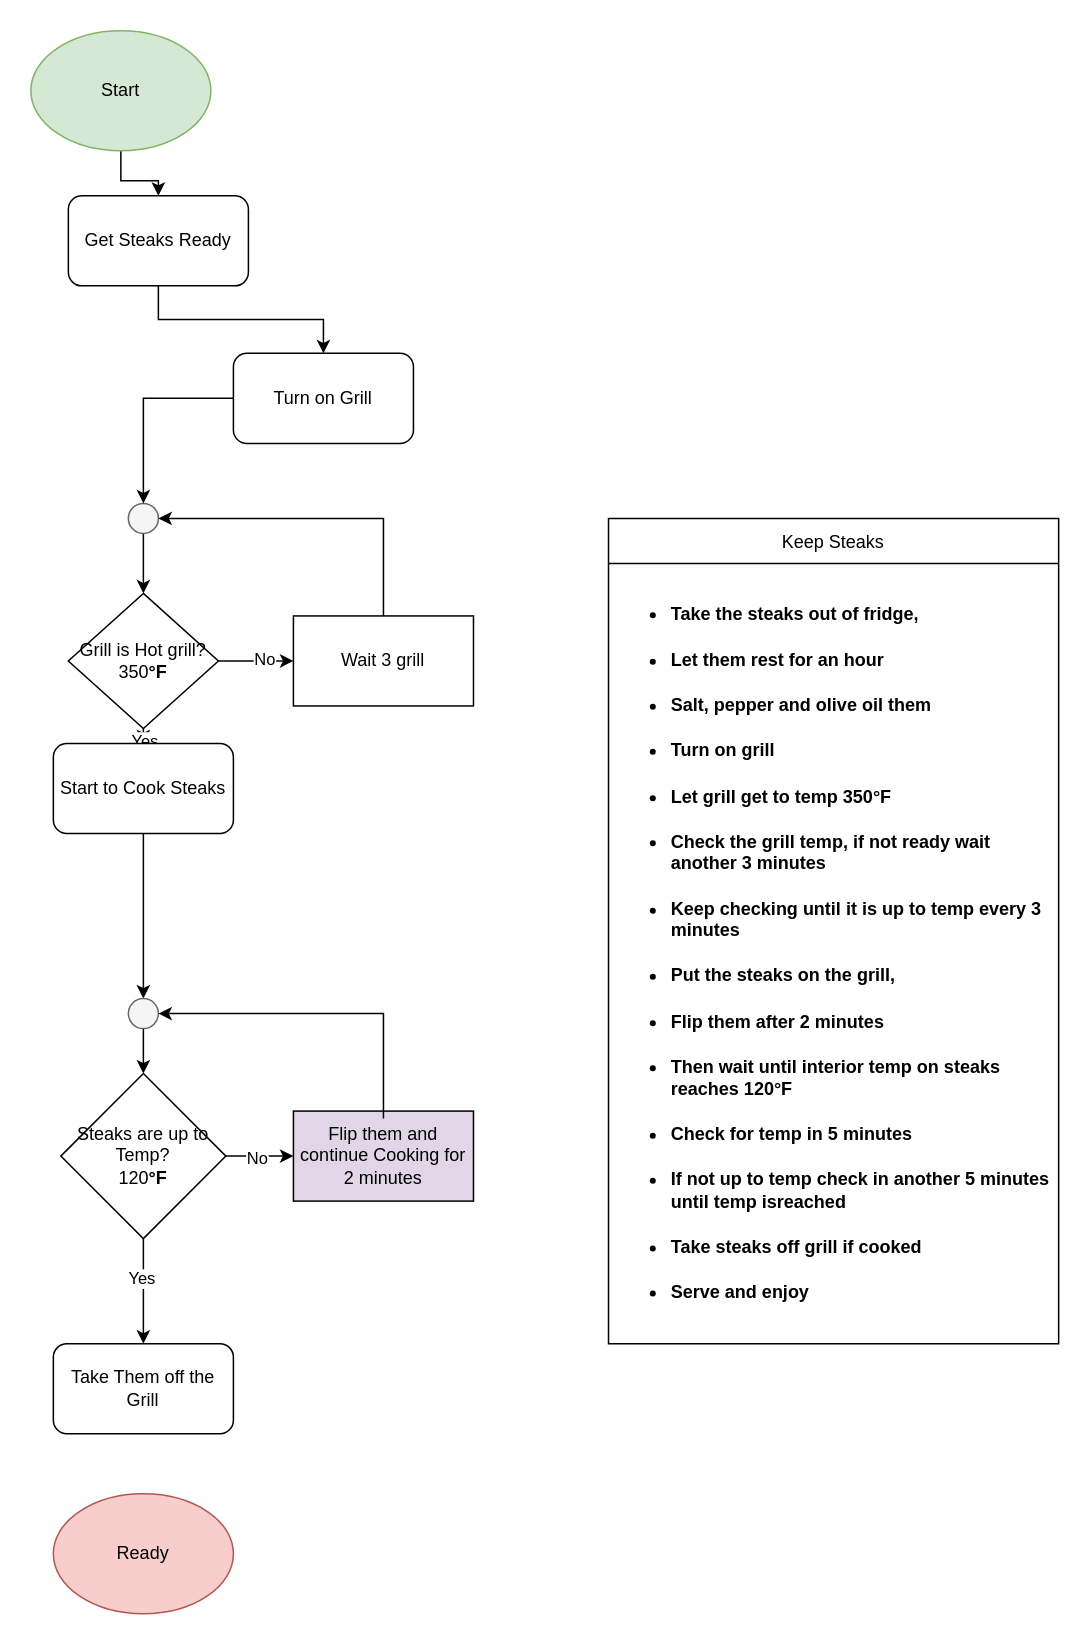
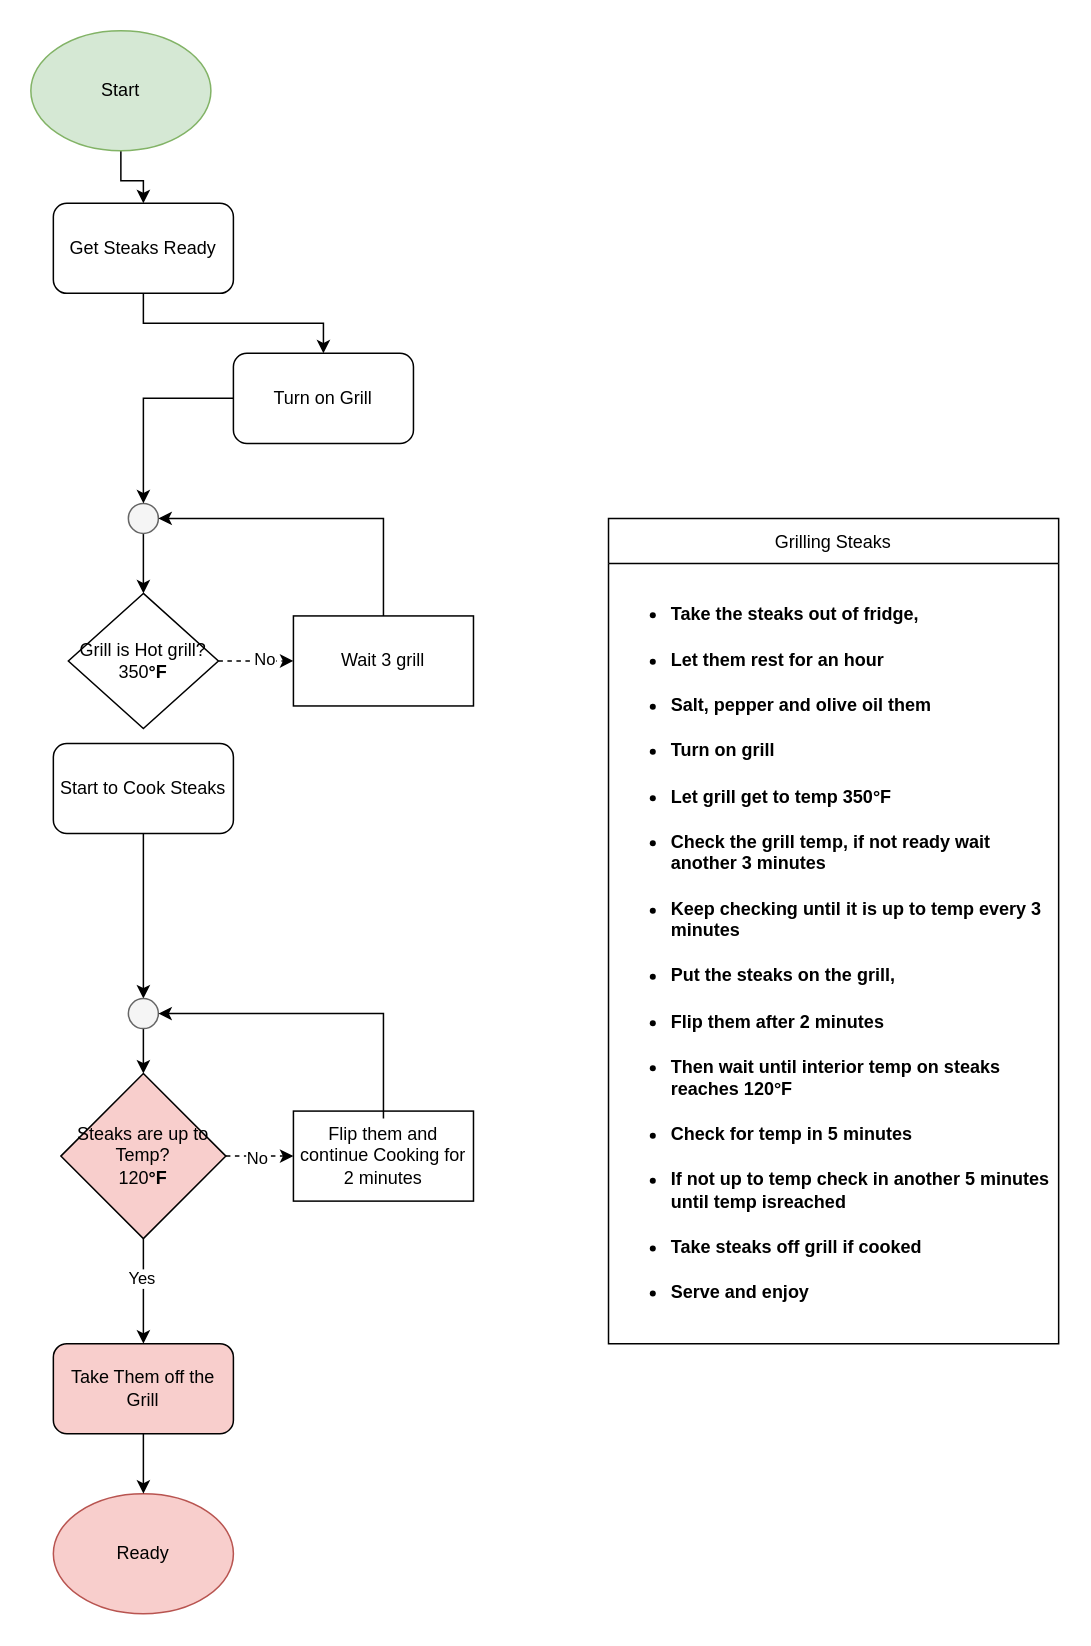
(158, 241) -> (143, 248)
(833, 542) -> (833, 542)
(237, 661) -> (237, 661)
(143, 736) -> none
(143, 1156) -> (143, 1156)
(236, 1156) -> (236, 1156)
(383, 1156) -> (383, 1156)
(143, 1388) -> (143, 1388)
none -> (143, 1458)
